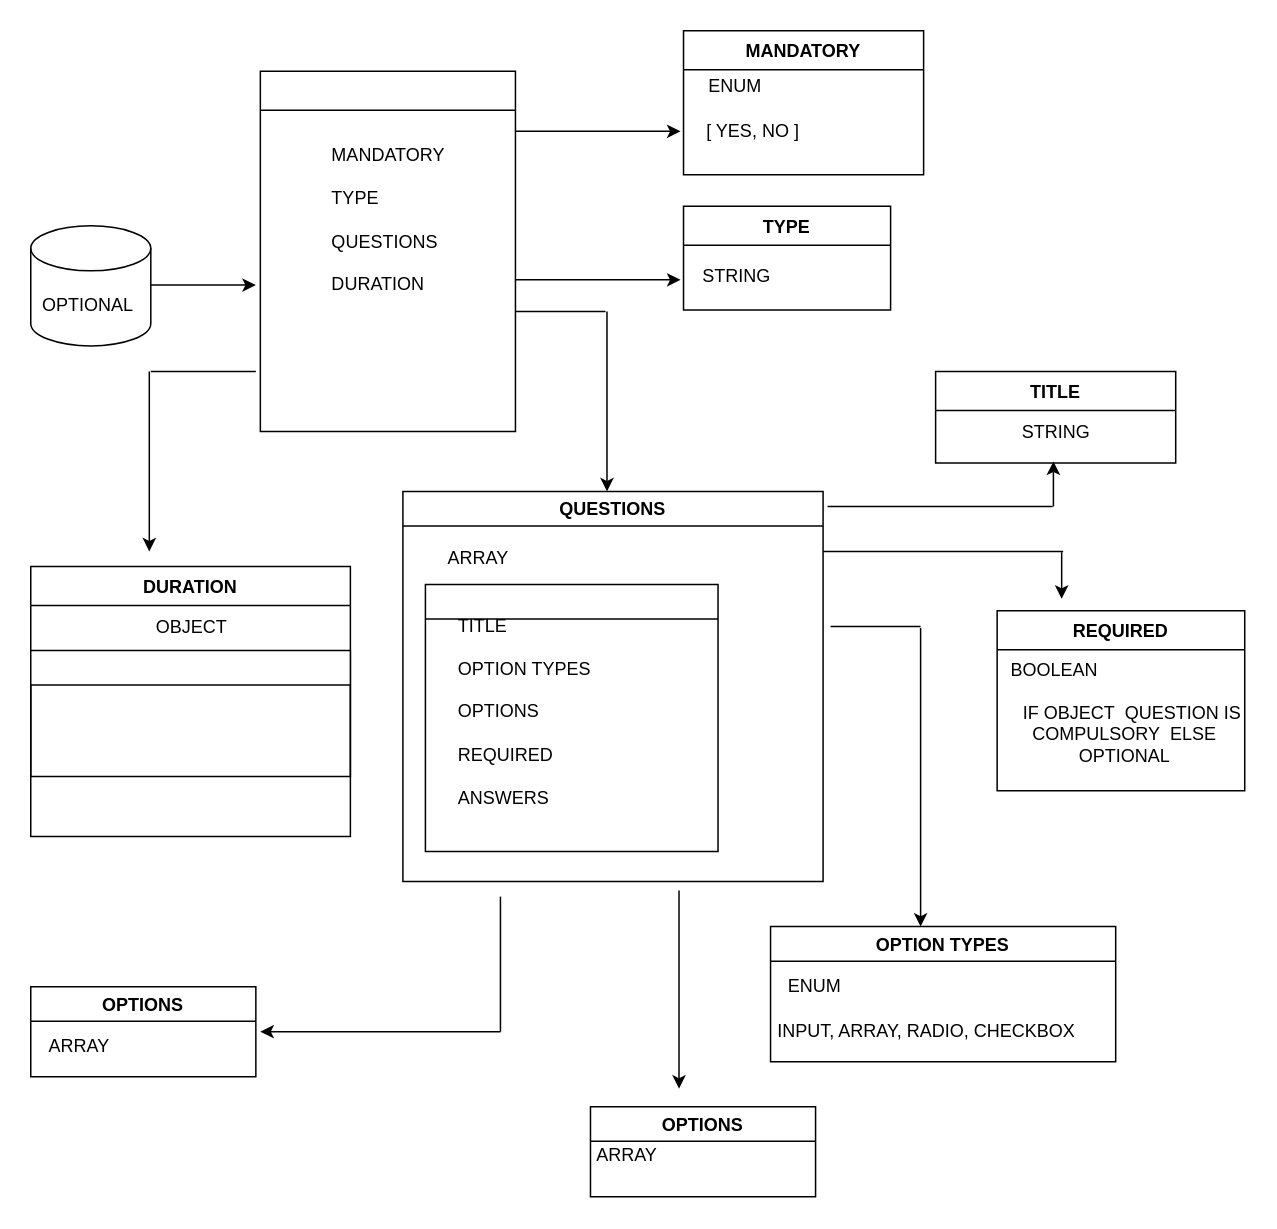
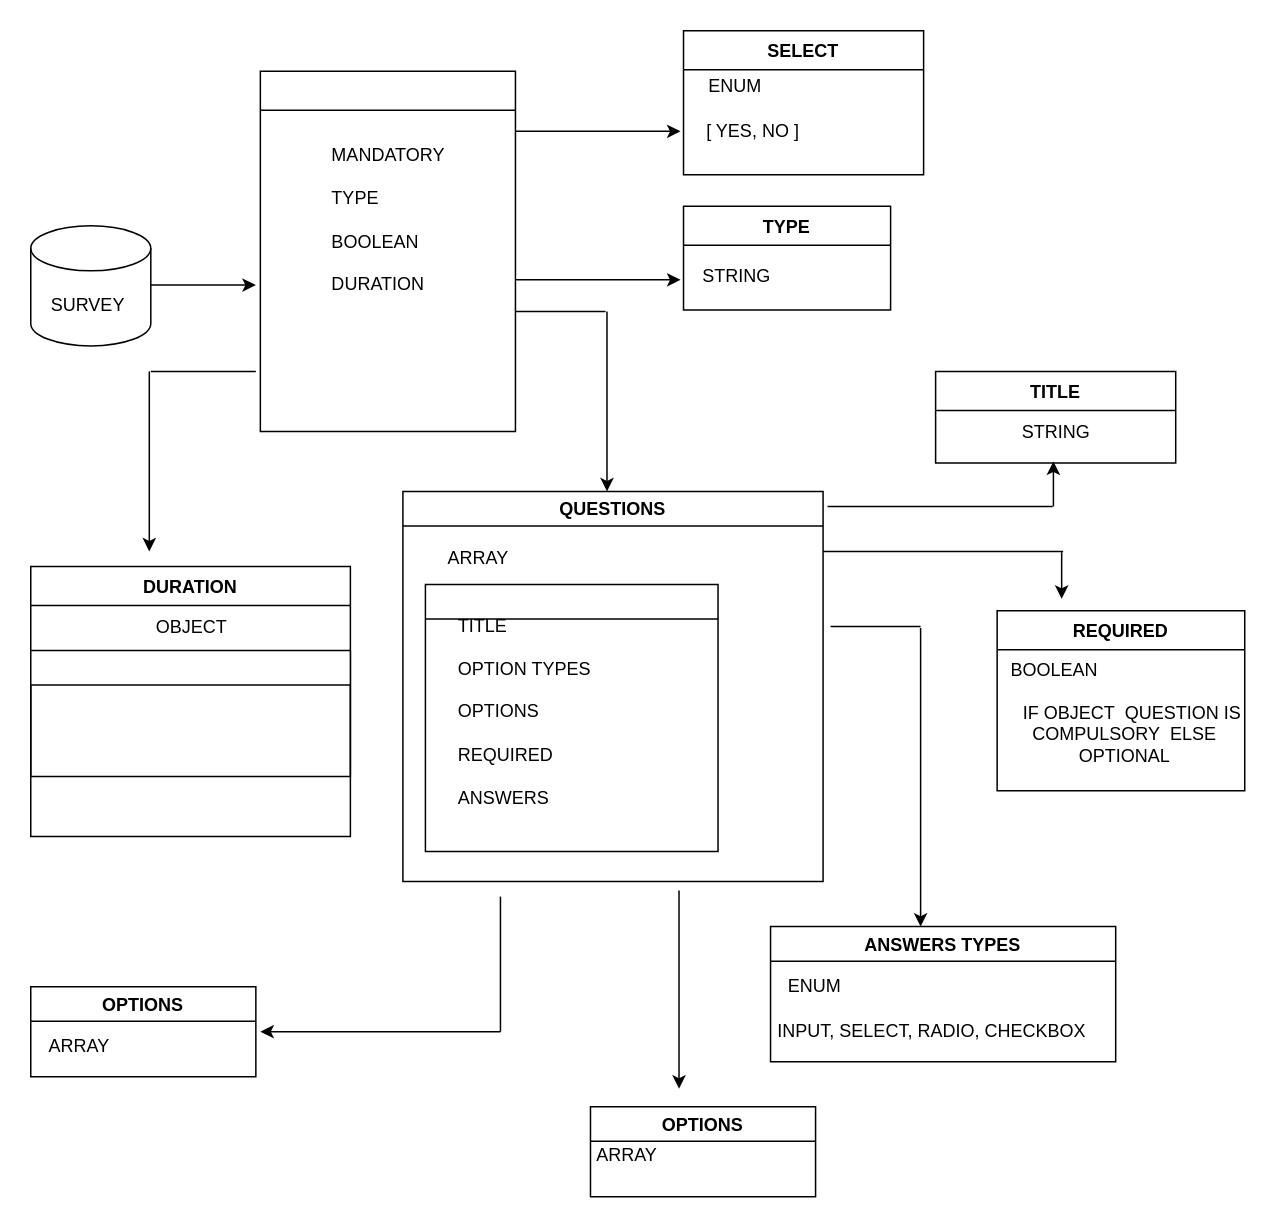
(803, 51) -> (803, 51)
(389, 230) -> (389, 230)
(91, 305) -> (91, 305)
(942, 944) -> (942, 944)
(910, 1031) -> (915, 1031)
